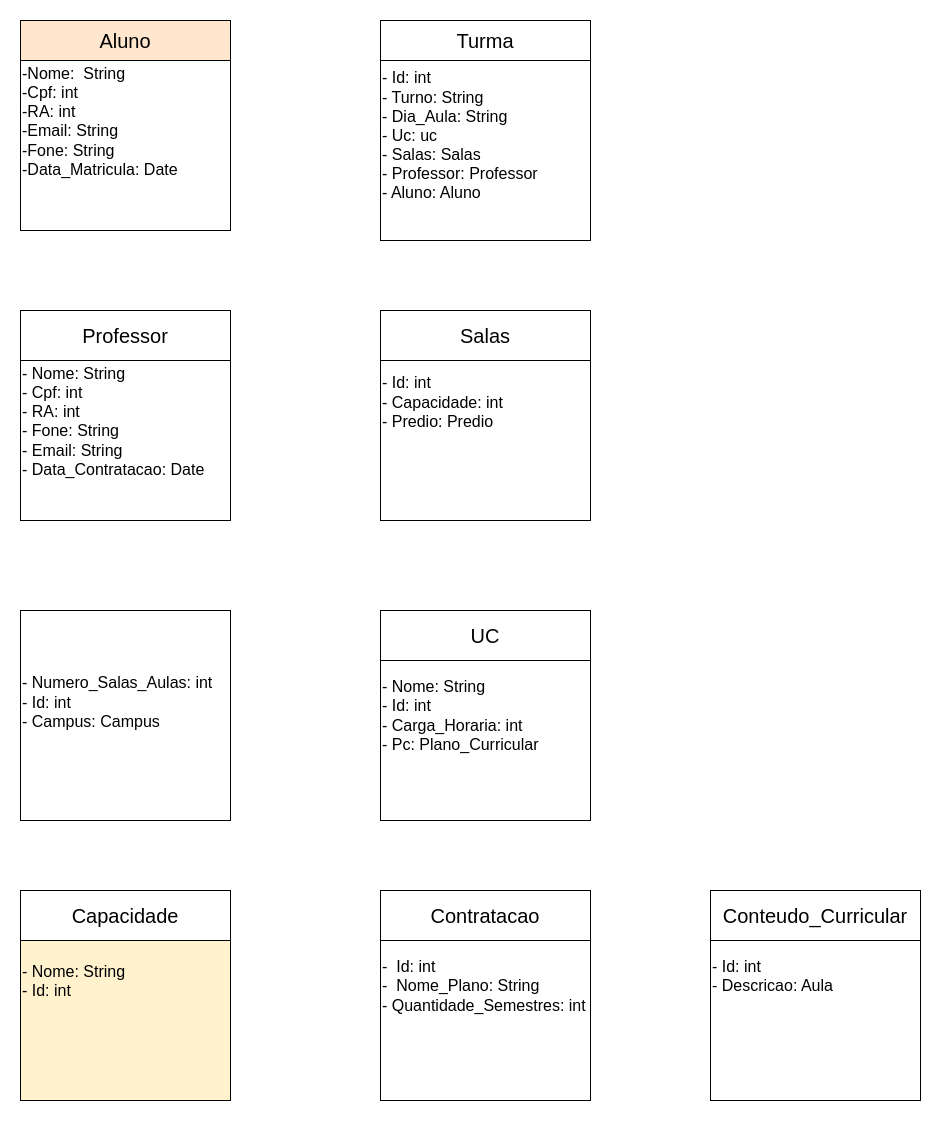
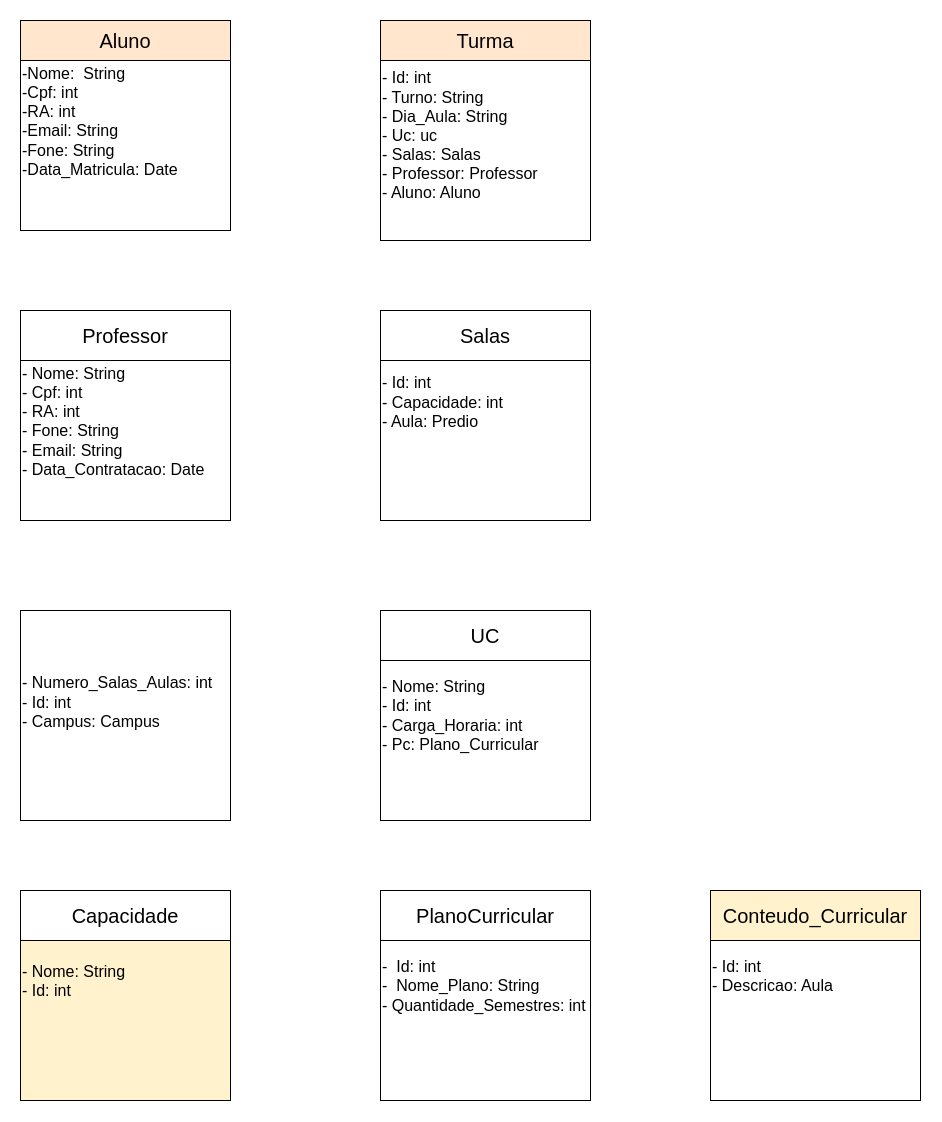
(486, 41) -> (486, 41)
(432, 441) -> (432, 441)
(486, 916) -> (486, 916)
(816, 916) -> (816, 916)
